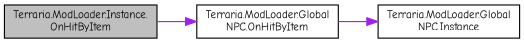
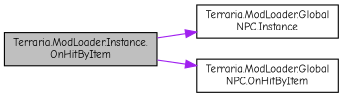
(352, 22) -> (171, 36)
